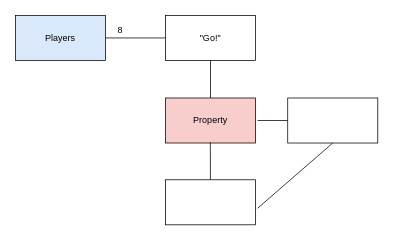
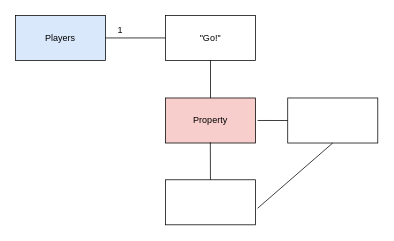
(120, 30) -> (120, 30)
